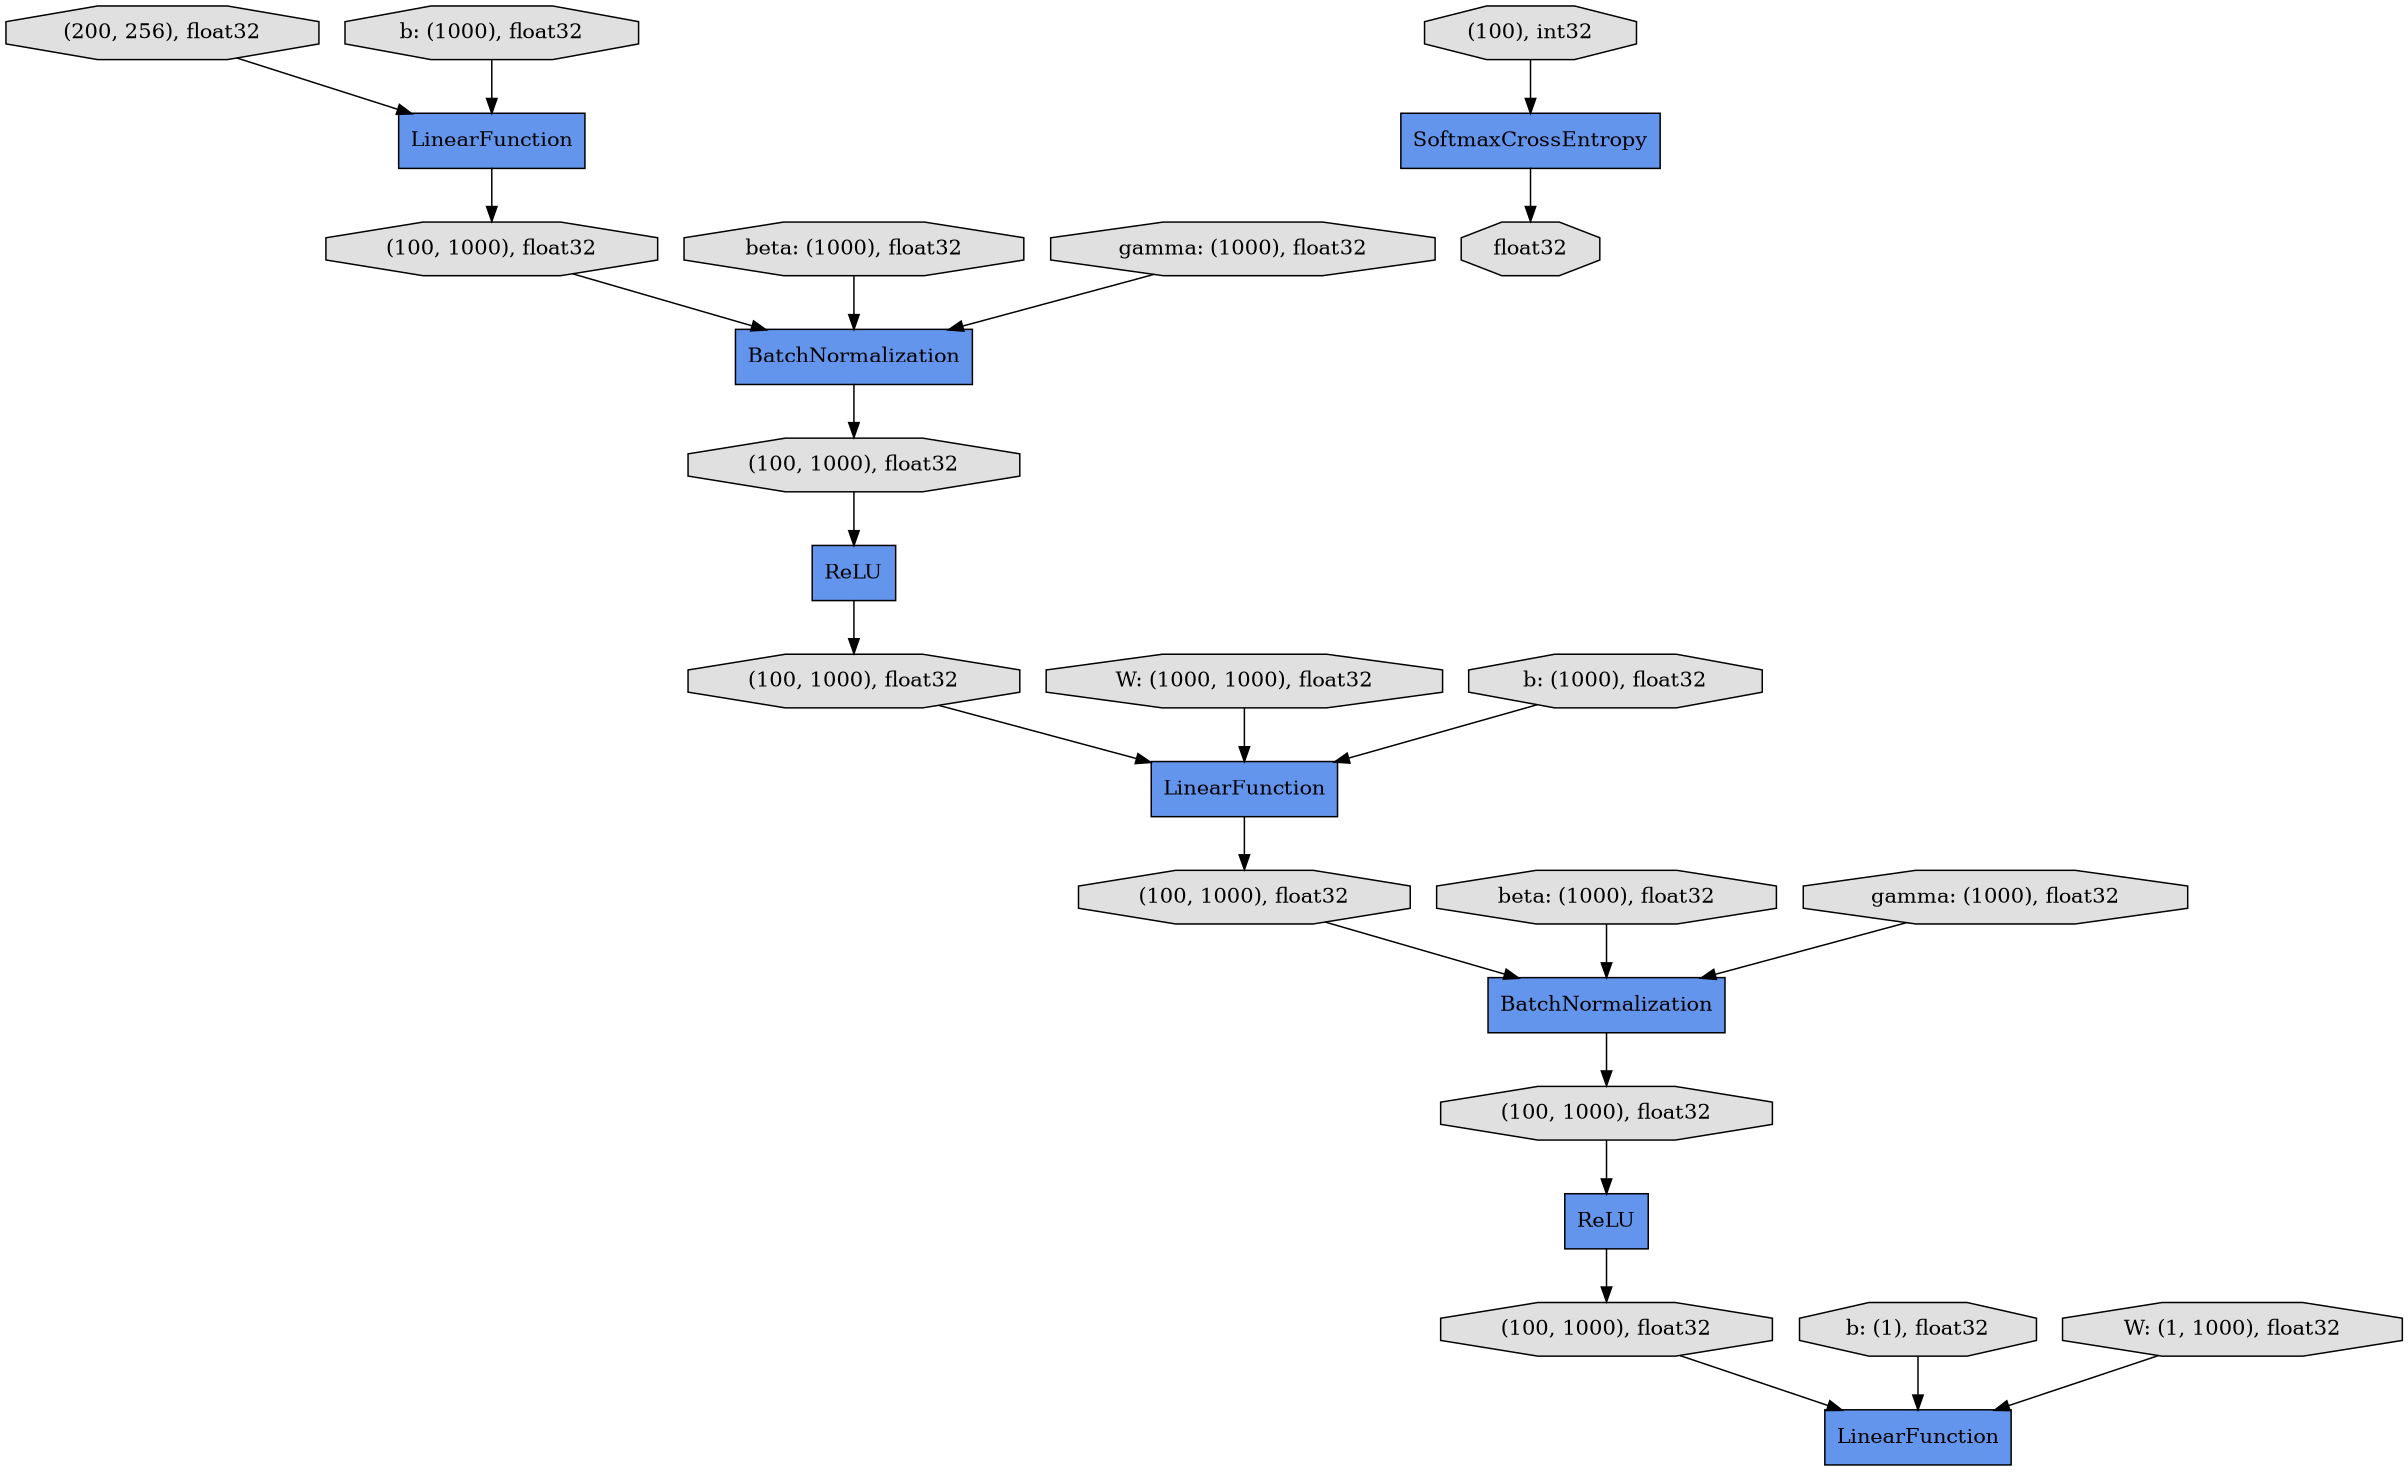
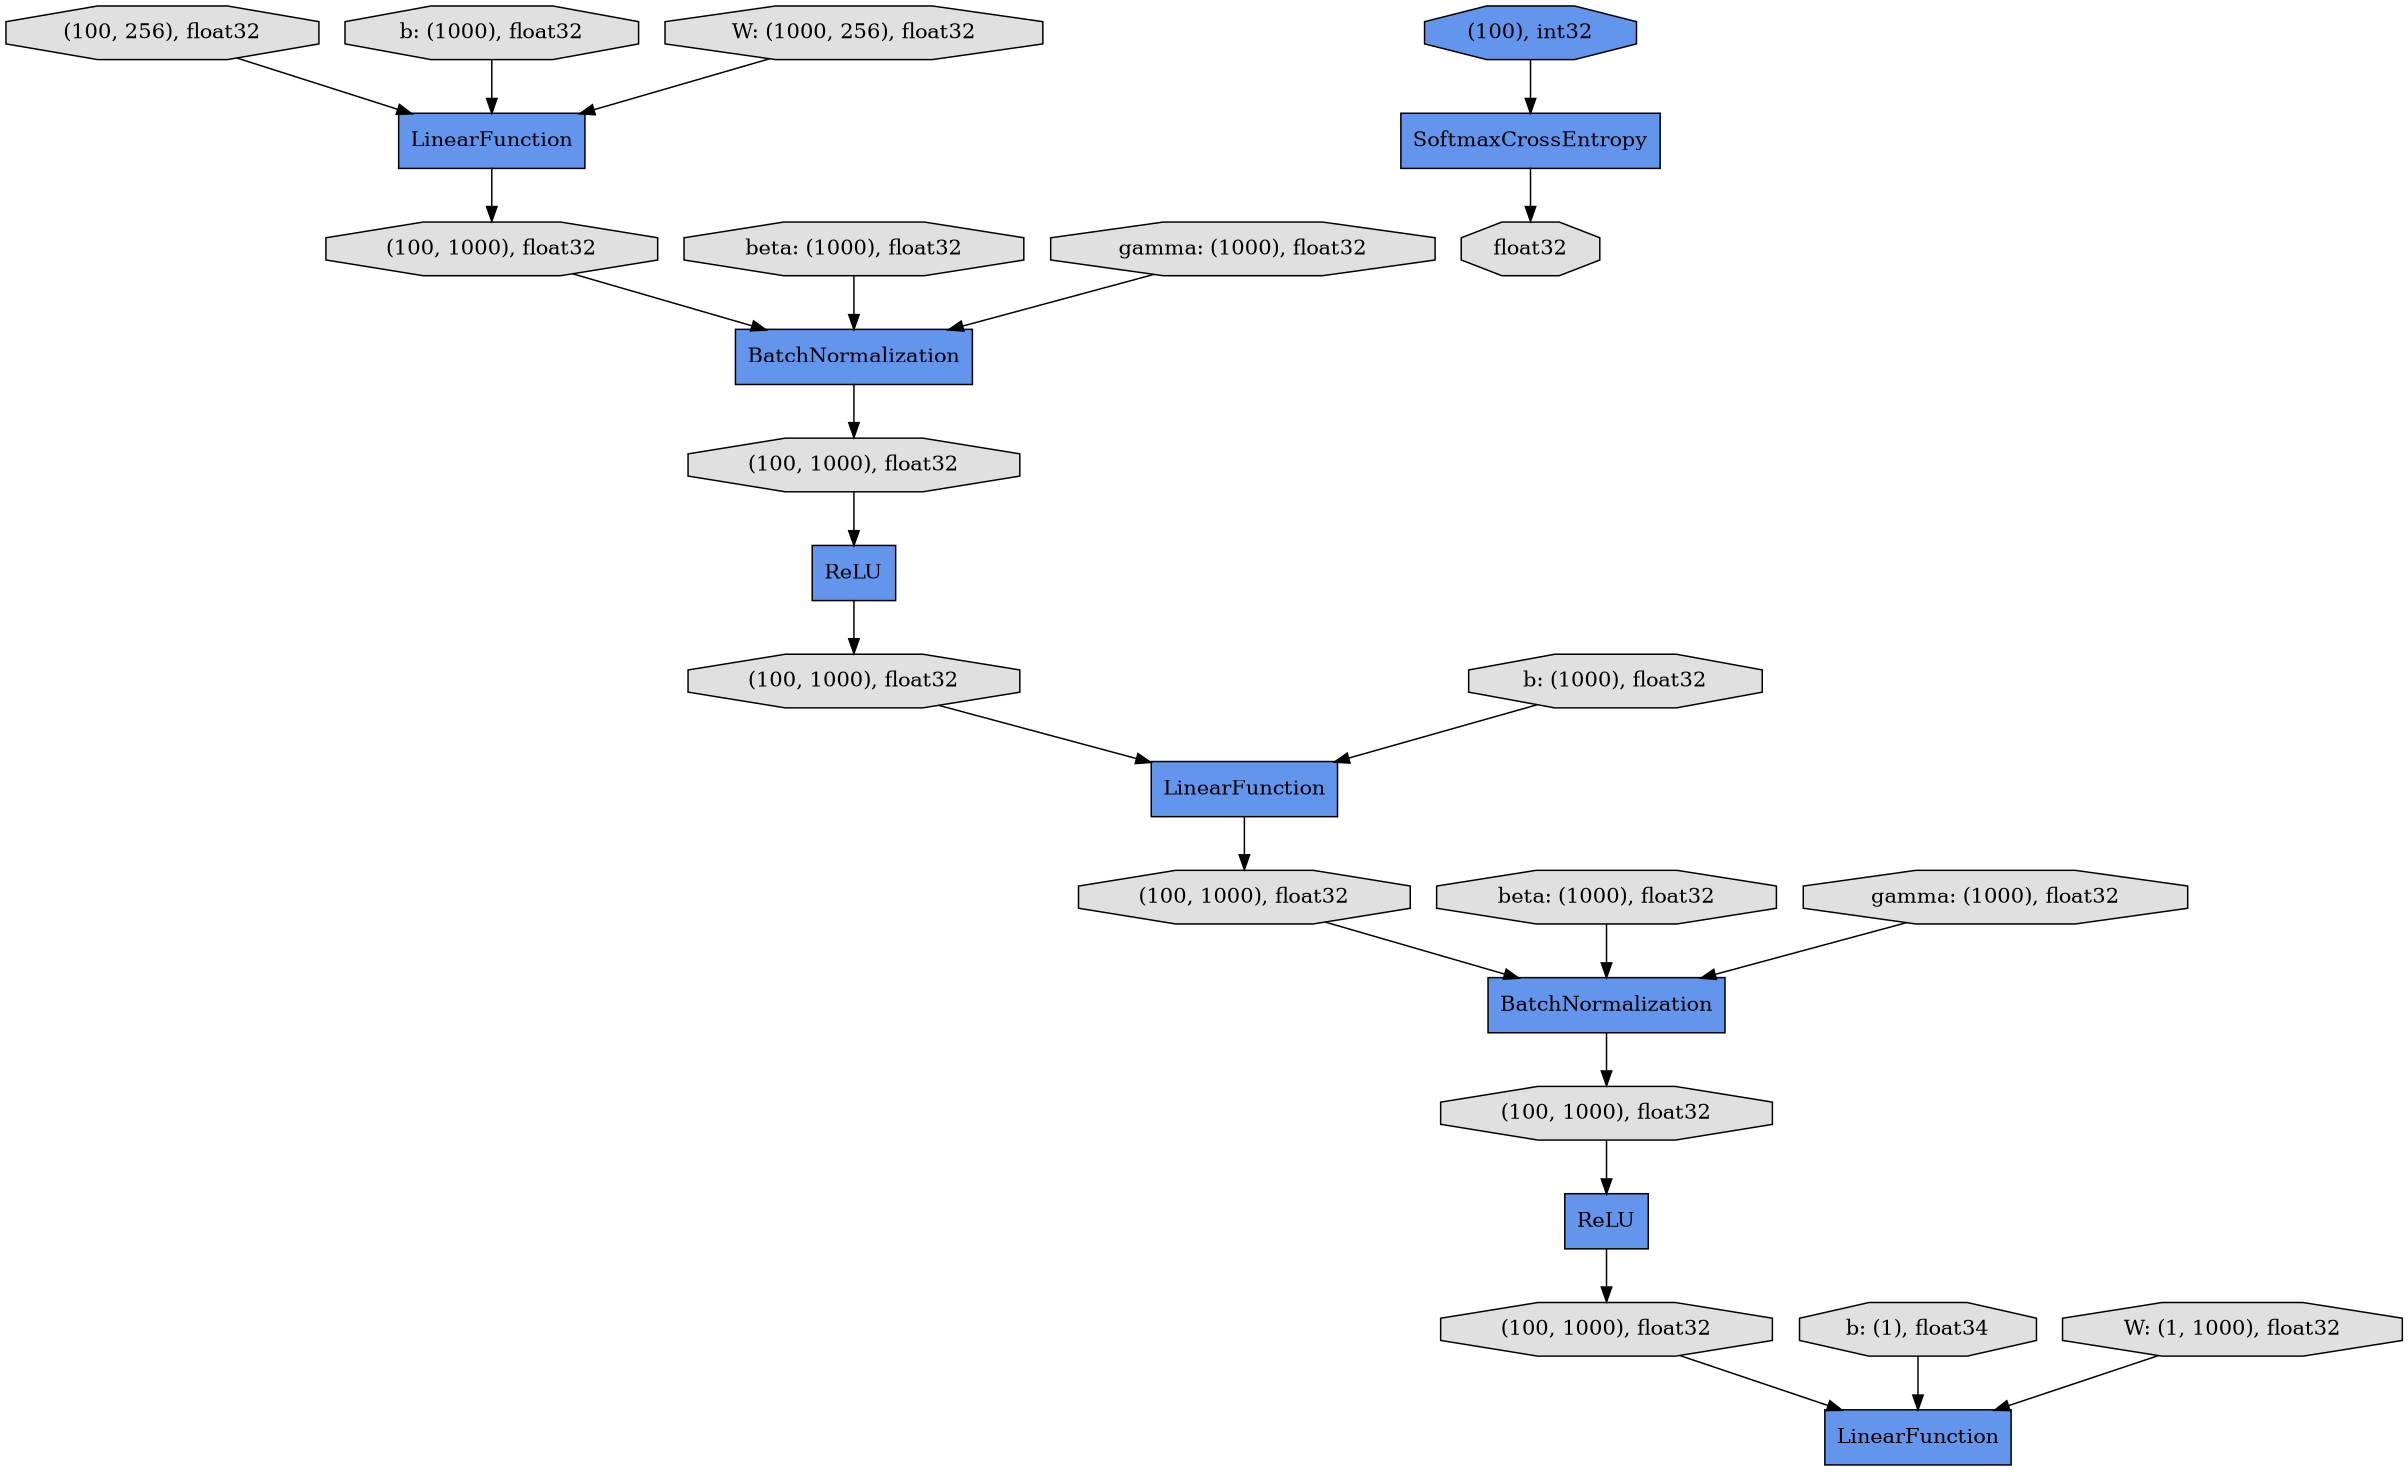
(162, 33) -> (162, 33)
none -> (854, 33)
(1531, 33) -> (1531, 33)
(1244, 681) -> none
(1918, 1329) -> (1918, 1329)
